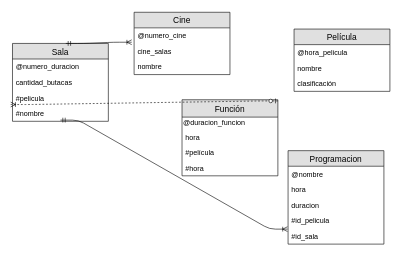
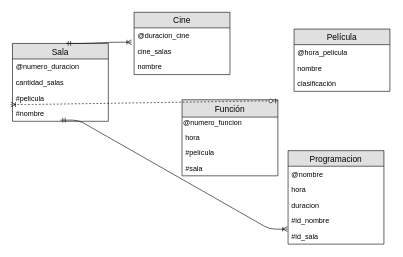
(161, 36) -> (164, 36)
(47, 83) -> (42, 83)
(216, 123) -> (213, 123)
(195, 169) -> (195, 169)
(312, 221) -> (311, 221)
